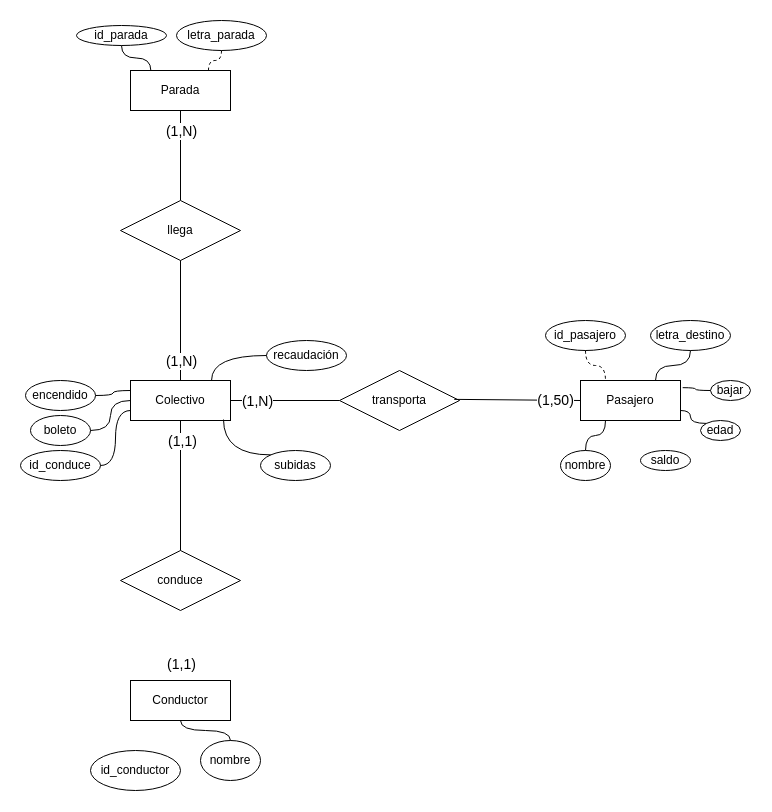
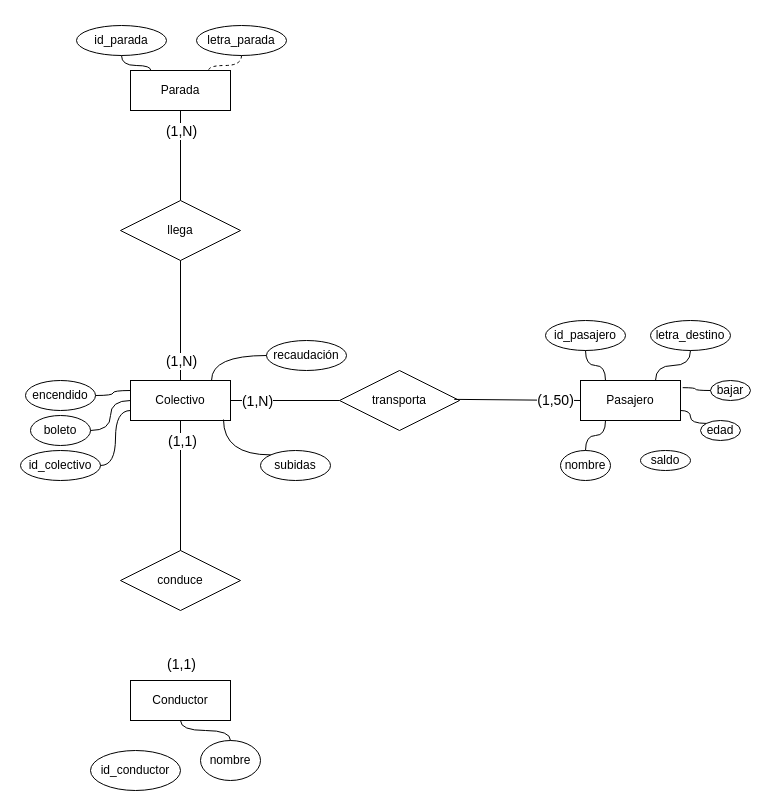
(122, 36) -> (122, 41)
(222, 36) -> (242, 41)
(596, 366) -> (596, 366)
(61, 466) -> (61, 466)
